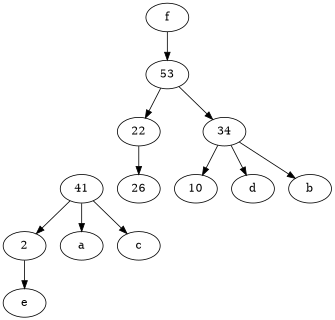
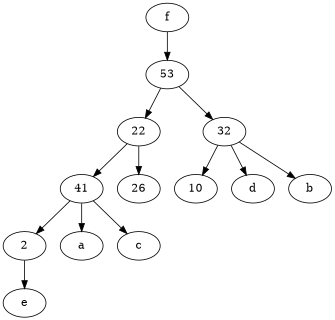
(224, 132) -> (224, 132)
none -> (113, 157)
